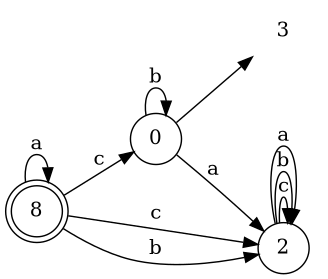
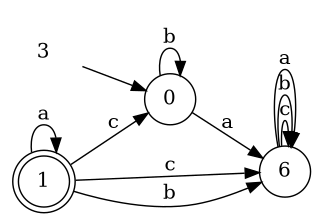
(209, 95) -> (107, 76)
(37, 211) -> (44, 182)
(284, 248) -> (285, 172)
